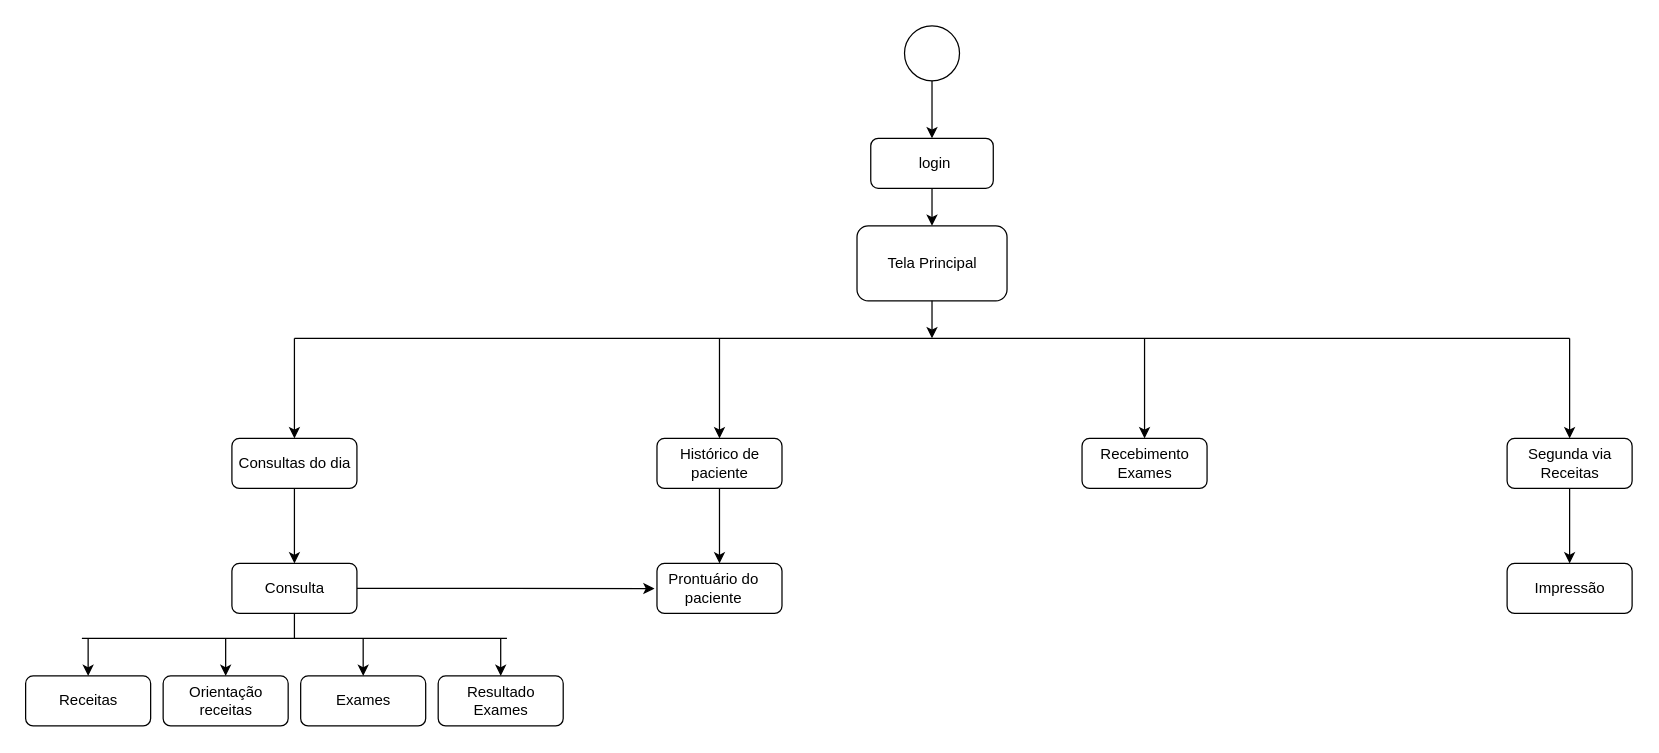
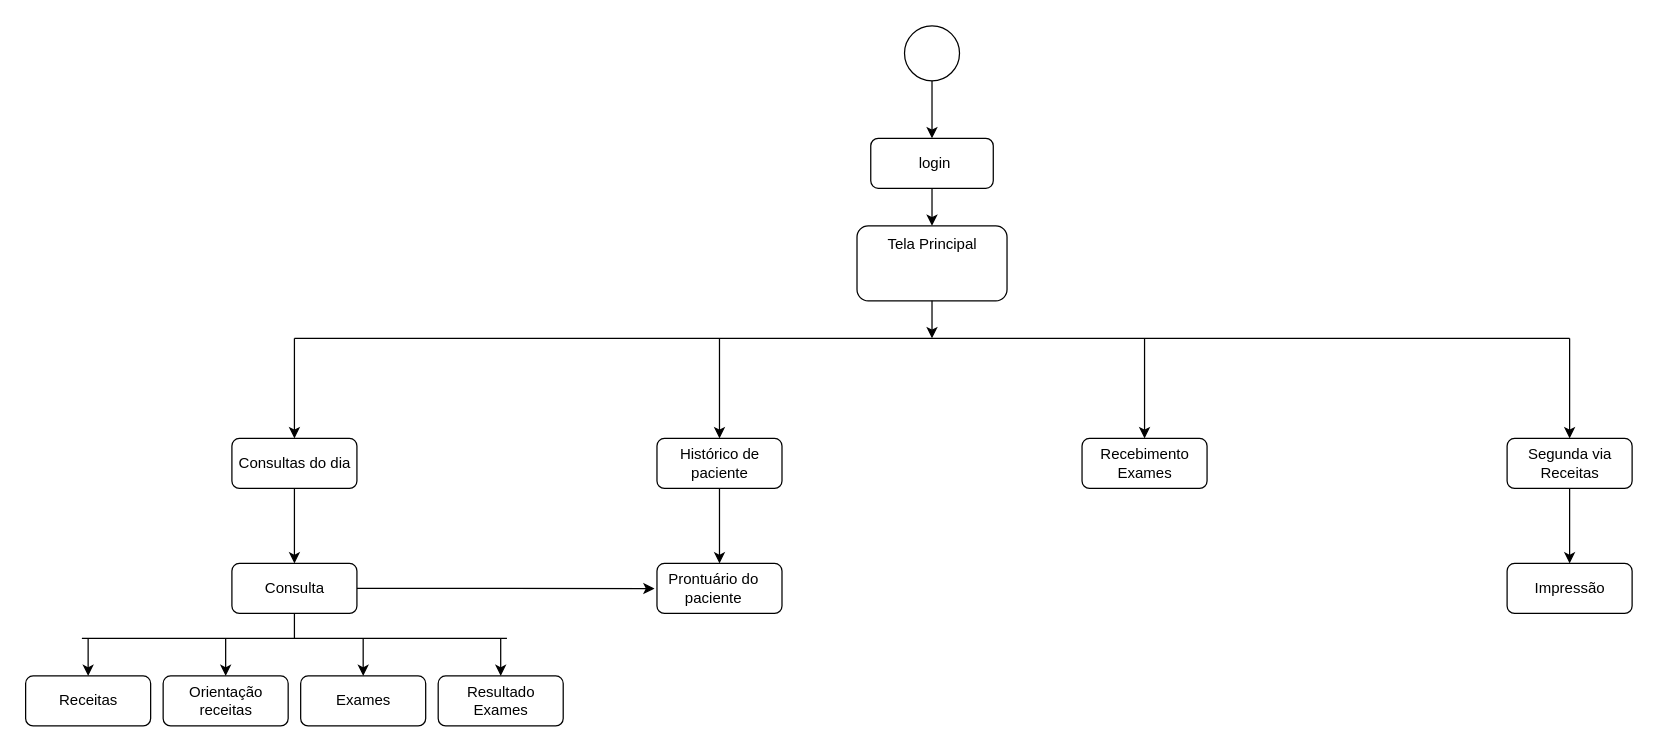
(932, 263) -> (932, 244)
